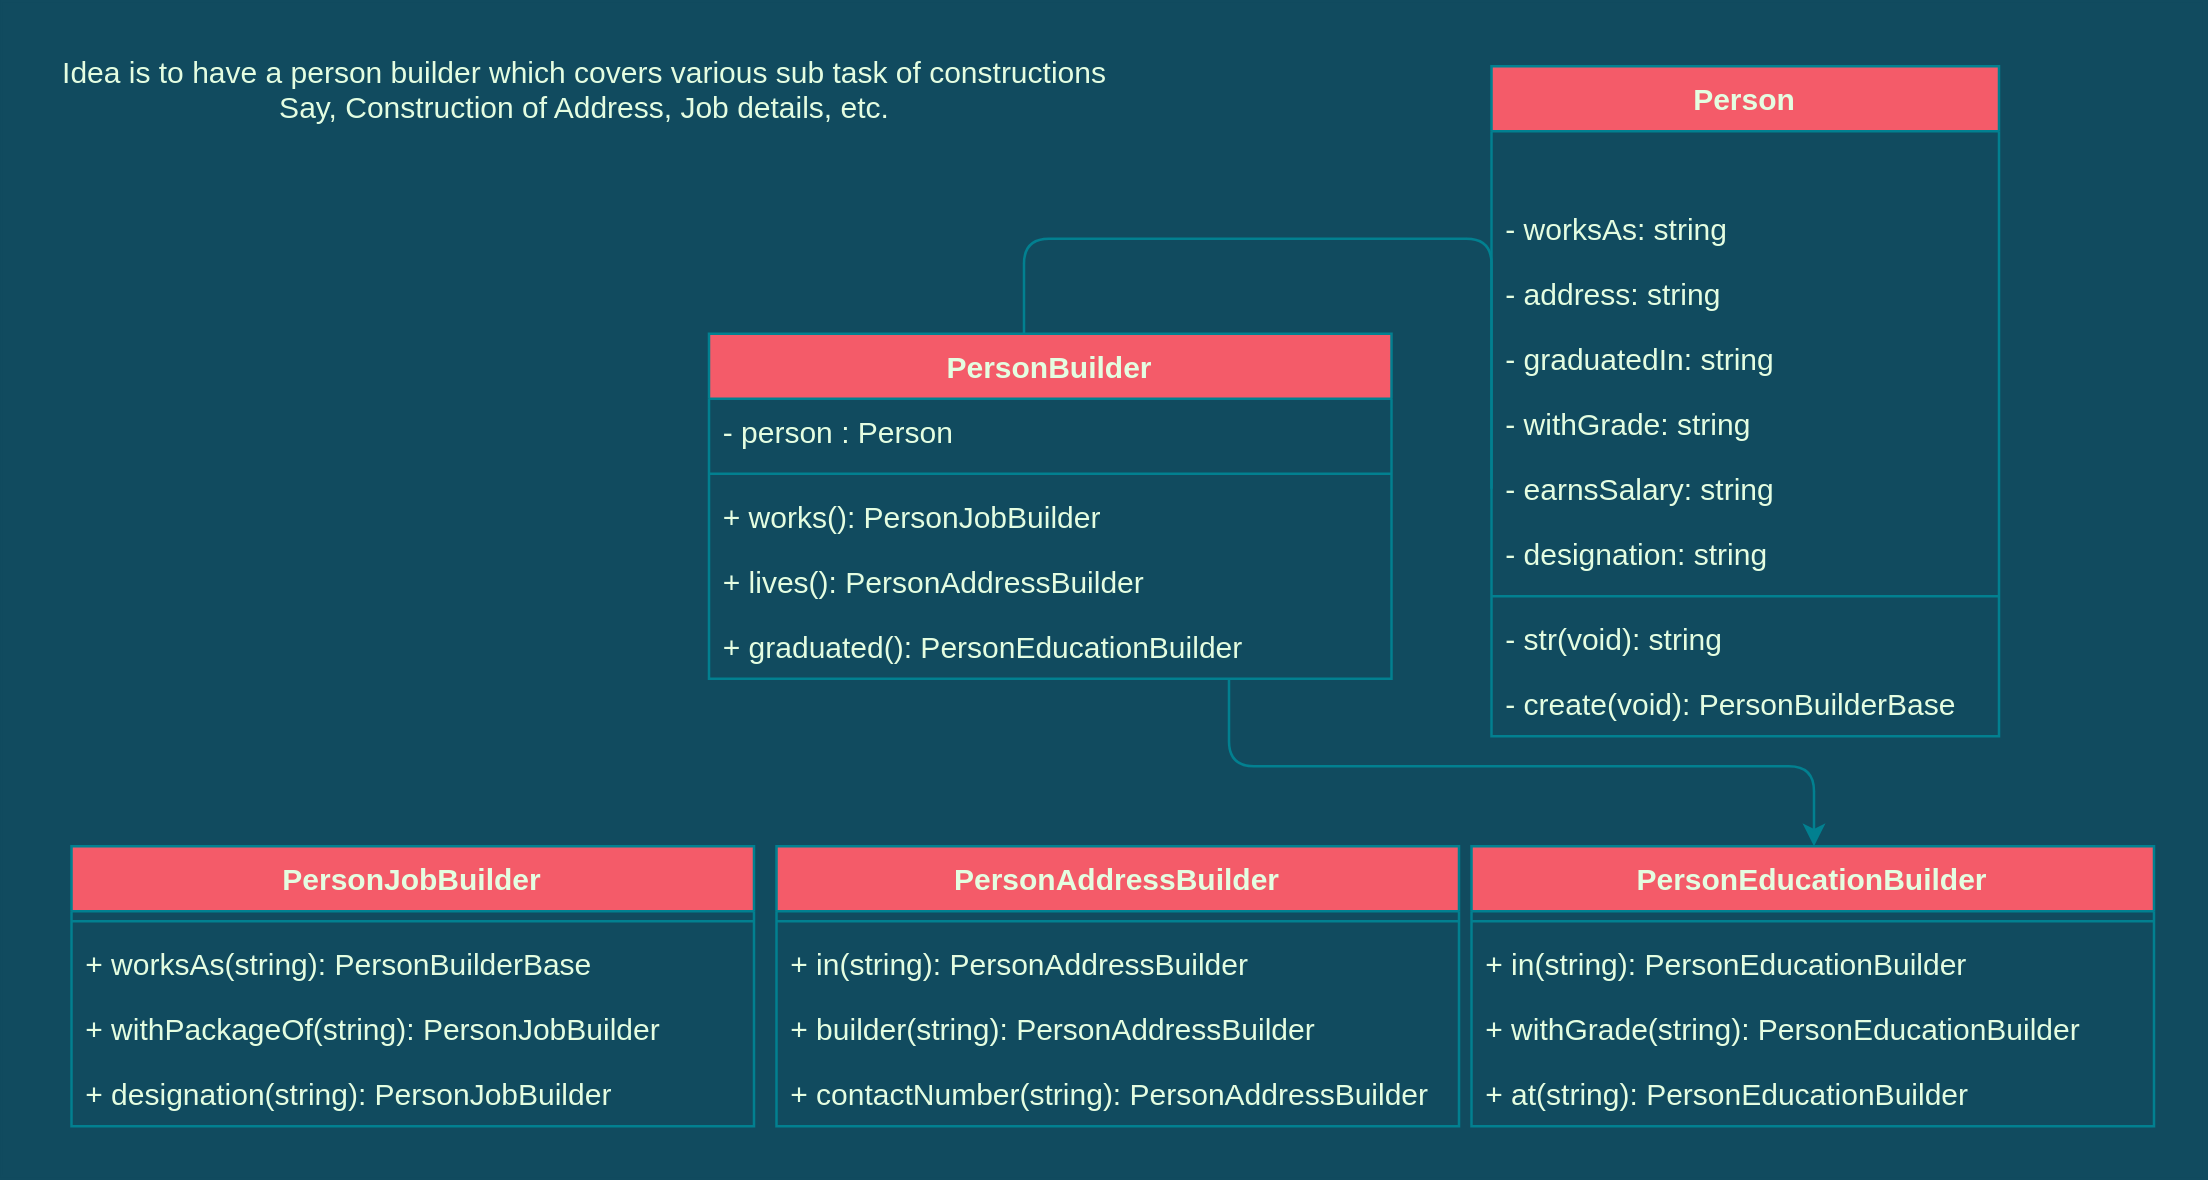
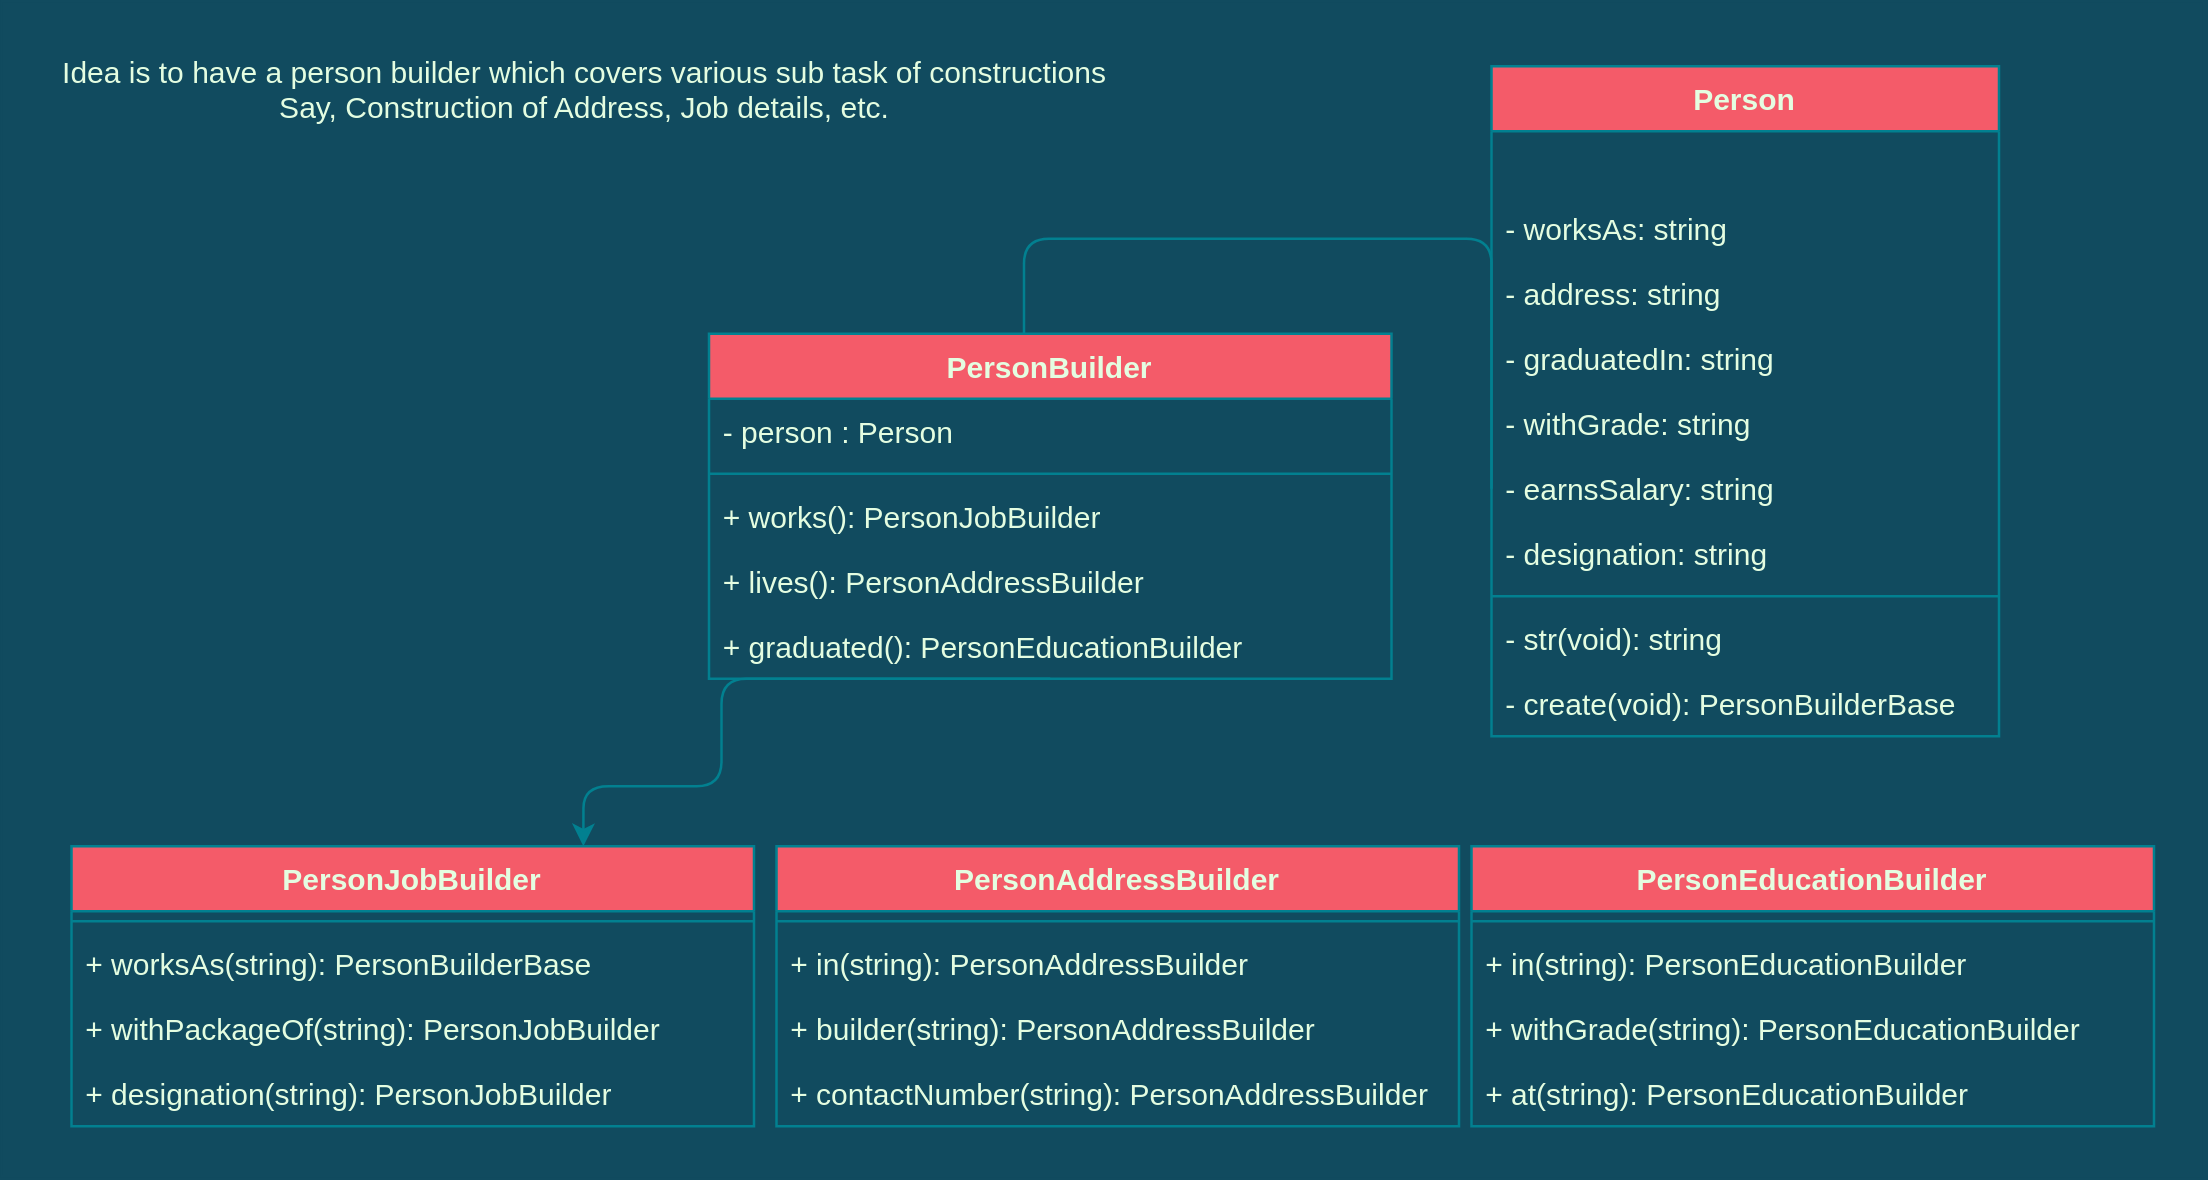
(1512, 766) -> none
none -> (681, 786)
